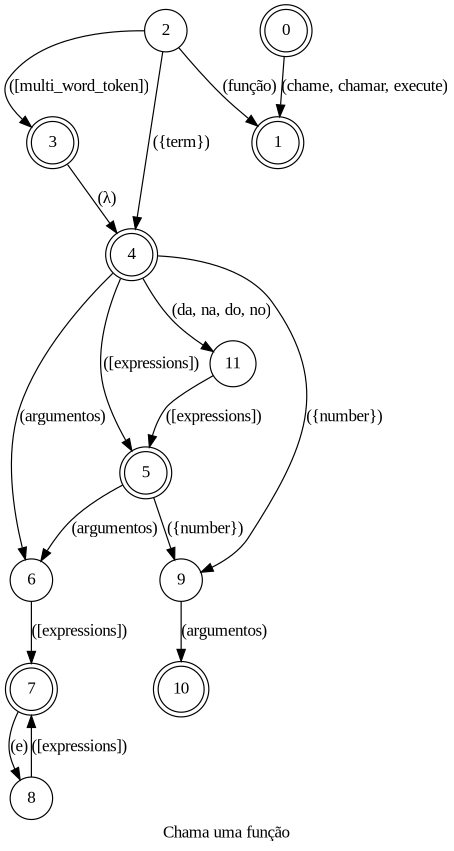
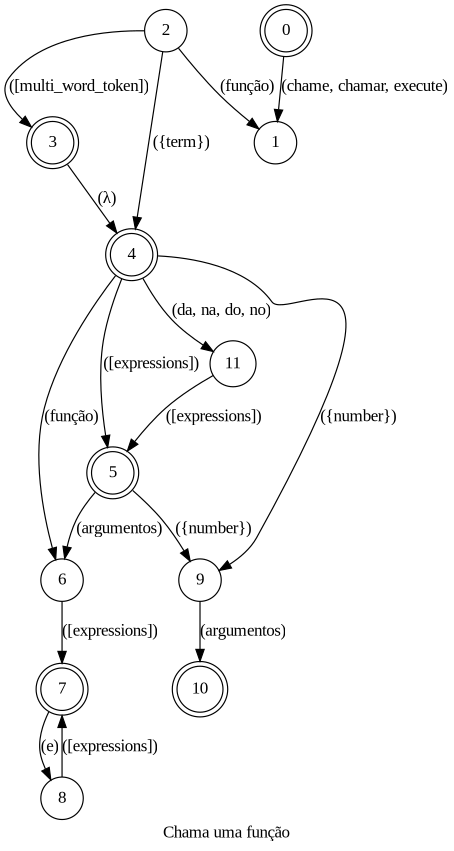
(278, 143) -> (275, 143)
(63, 417) -> (71, 417)
